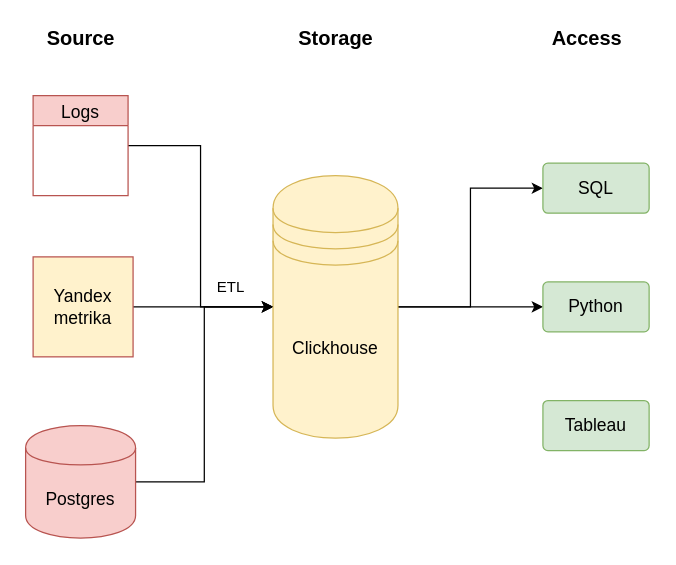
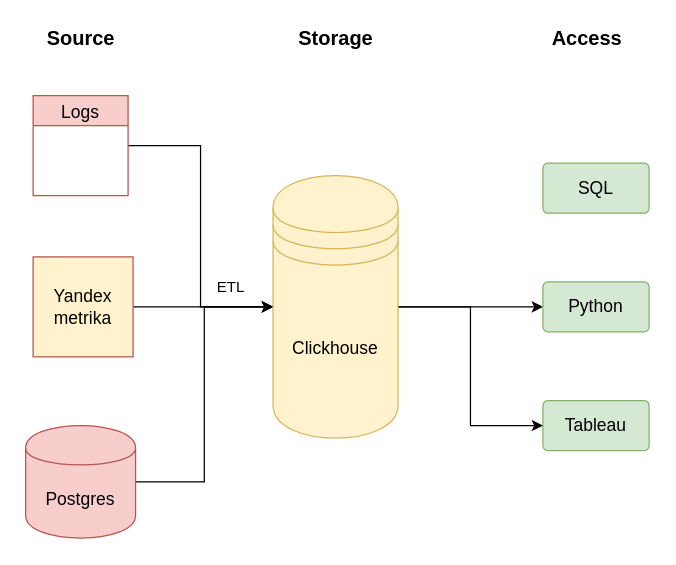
(471, 214) -> (471, 399)
